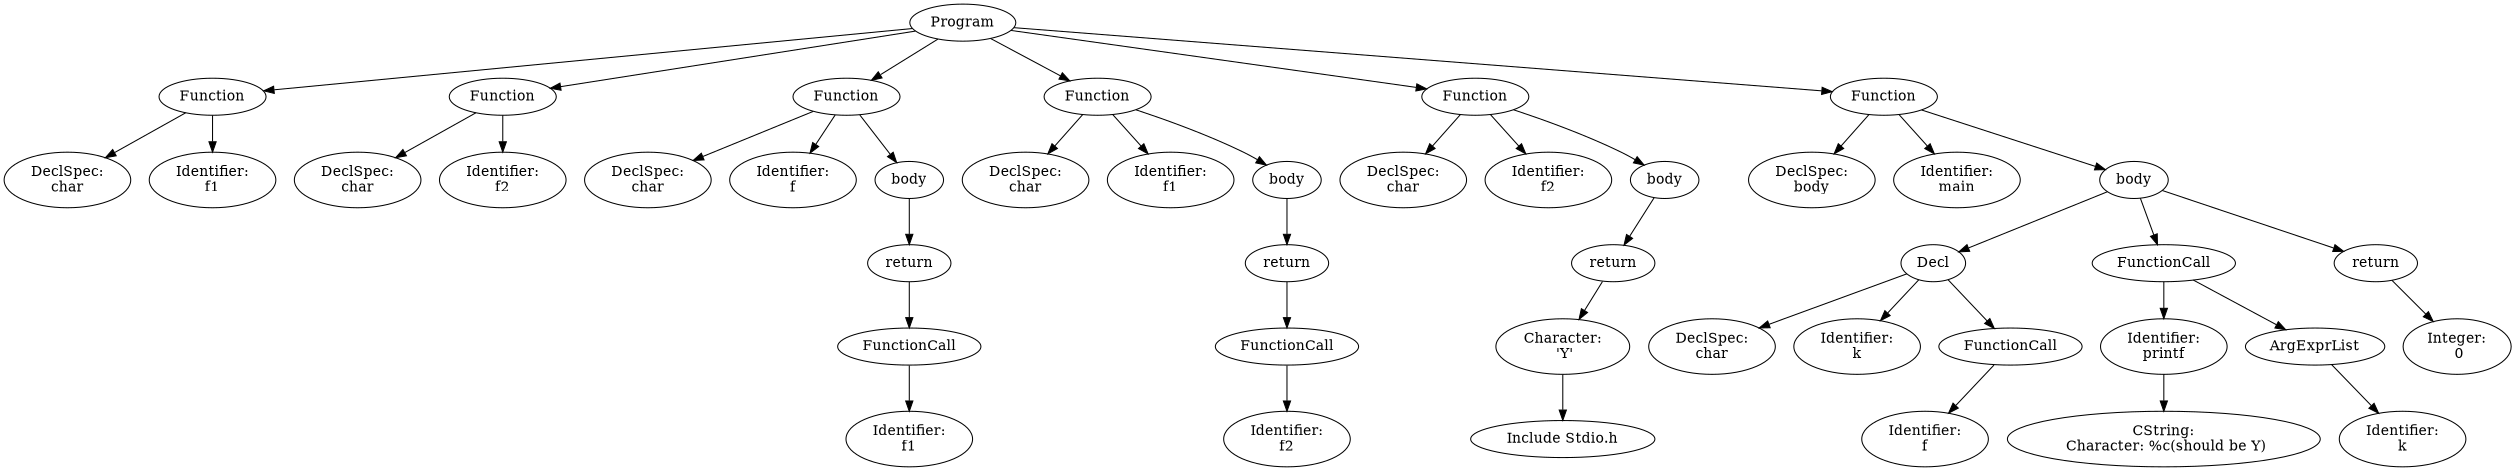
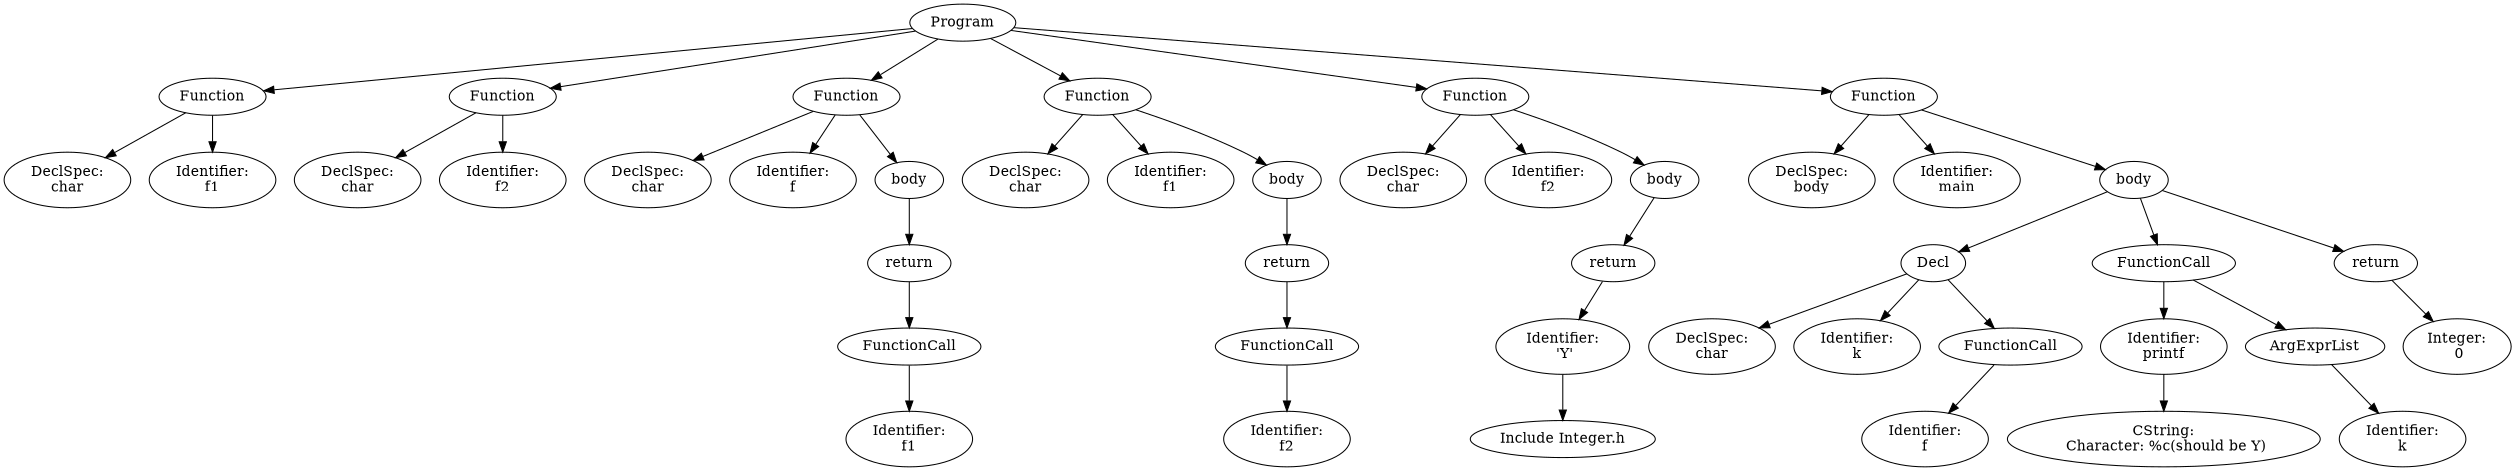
(1563, 347) -> (1563, 347)
(1563, 439) -> (1563, 439)
